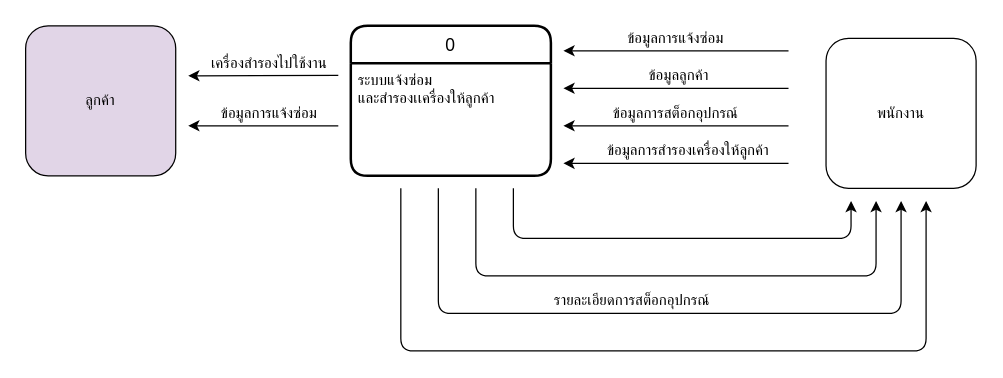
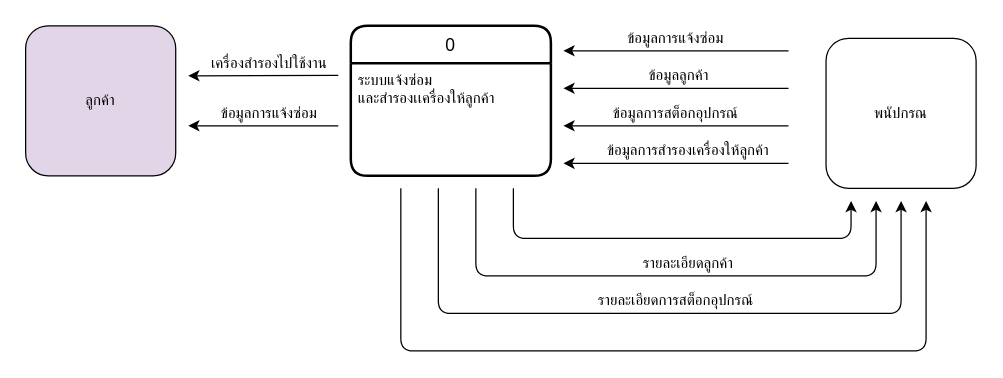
(901, 113) -> (901, 113)
none -> (688, 263)
(632, 301) -> (676, 301)
